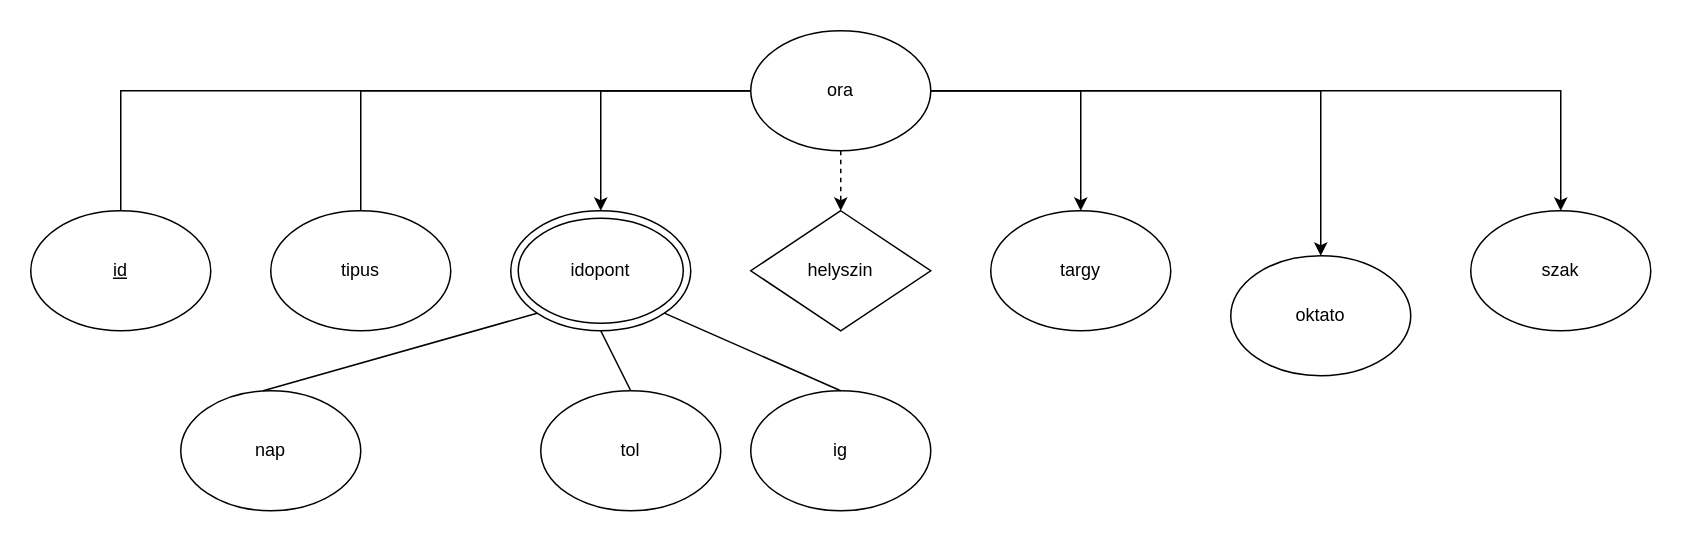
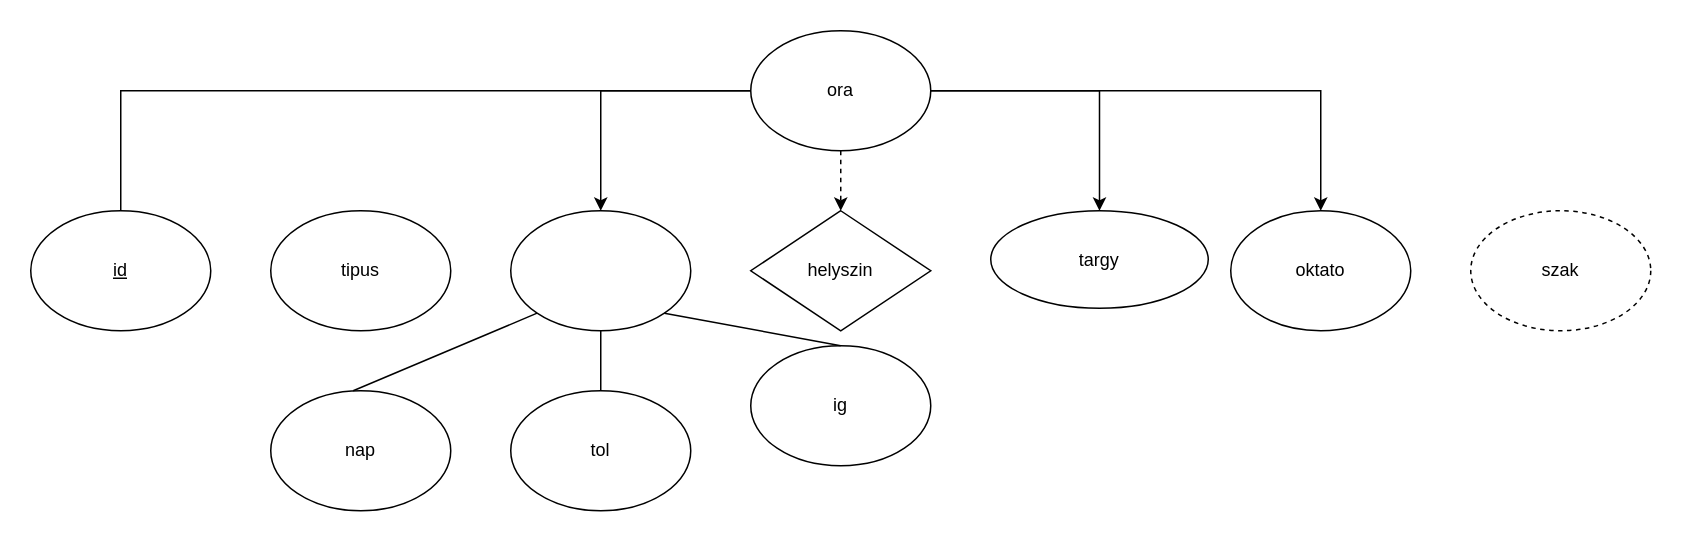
(1497, 91) -> none
(361, 152) -> none
(601, 271) -> none
(1081, 271) -> (1100, 260)
(1561, 271) -> (1561, 271)
(1321, 316) -> (1321, 271)
(271, 451) -> (361, 451)
(631, 451) -> (601, 451)
(841, 451) -> (841, 406)
